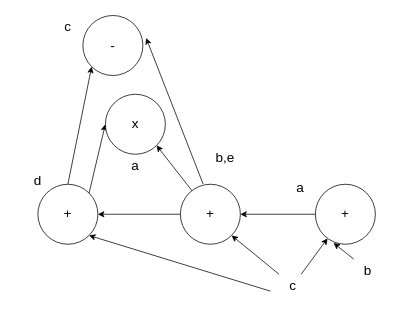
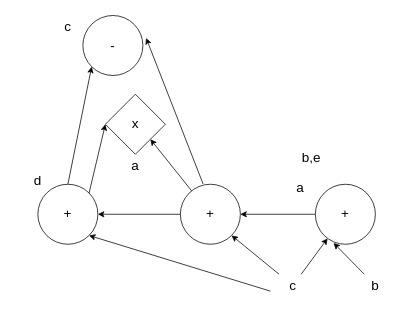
(135, 124) -> (135, 124)
(225, 158) -> (312, 158)
(368, 270) -> (375, 285)
